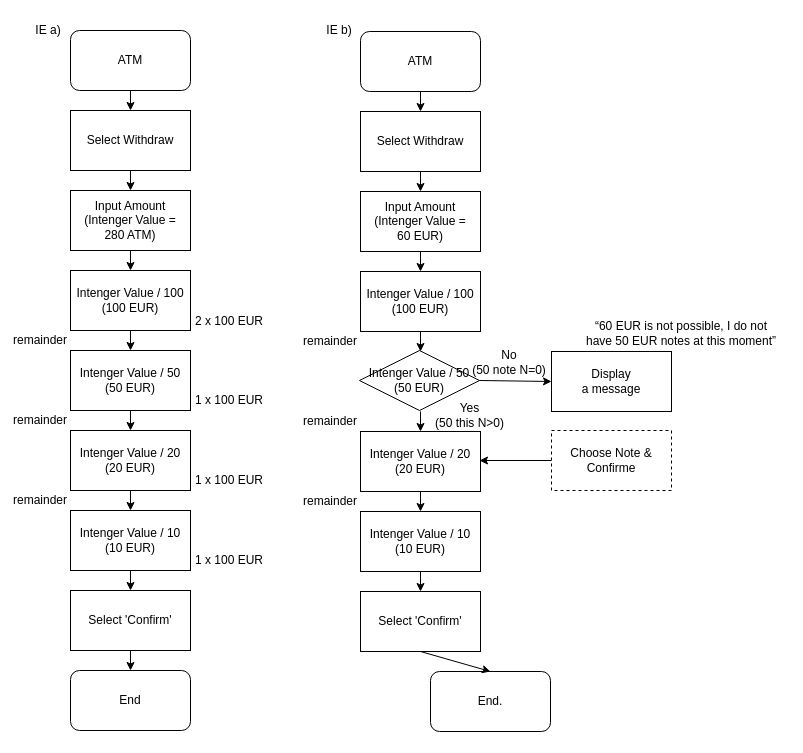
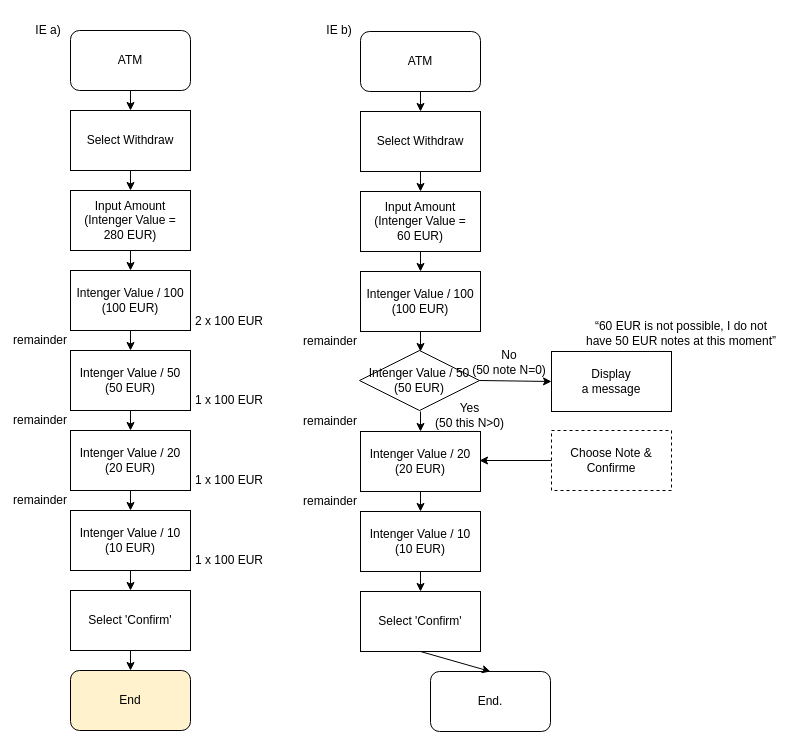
(131, 221) -> (131, 221)
(131, 701) -> (131, 701)
